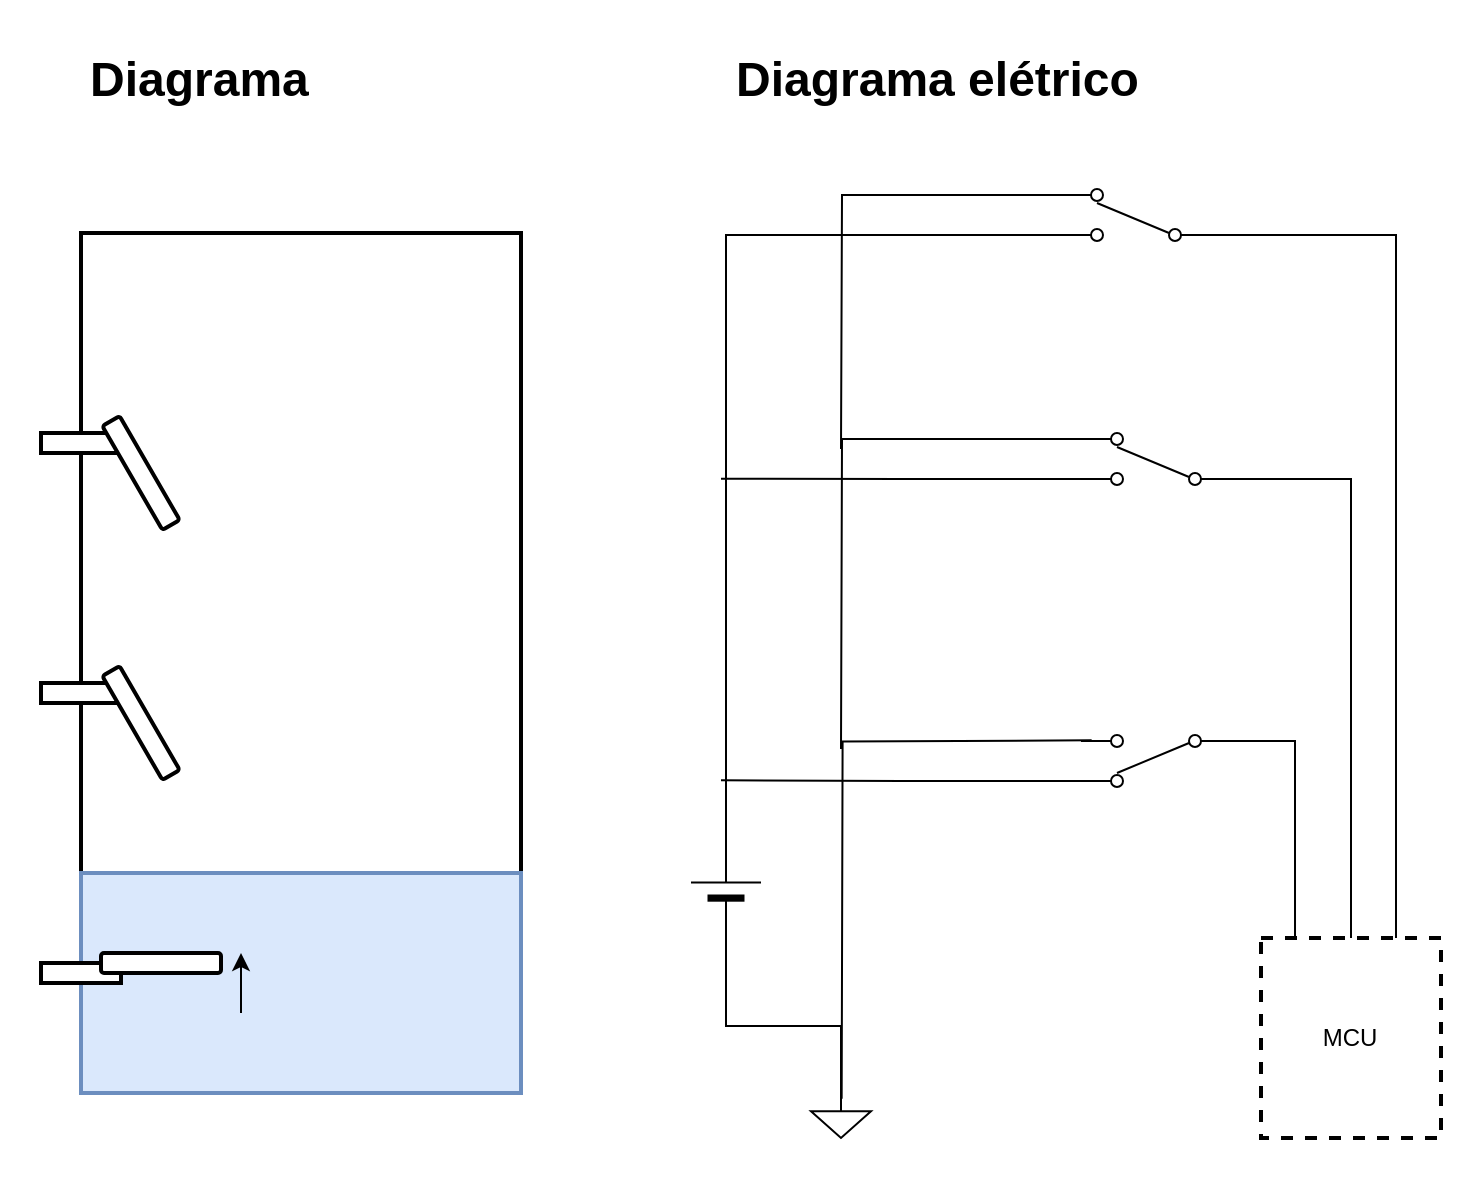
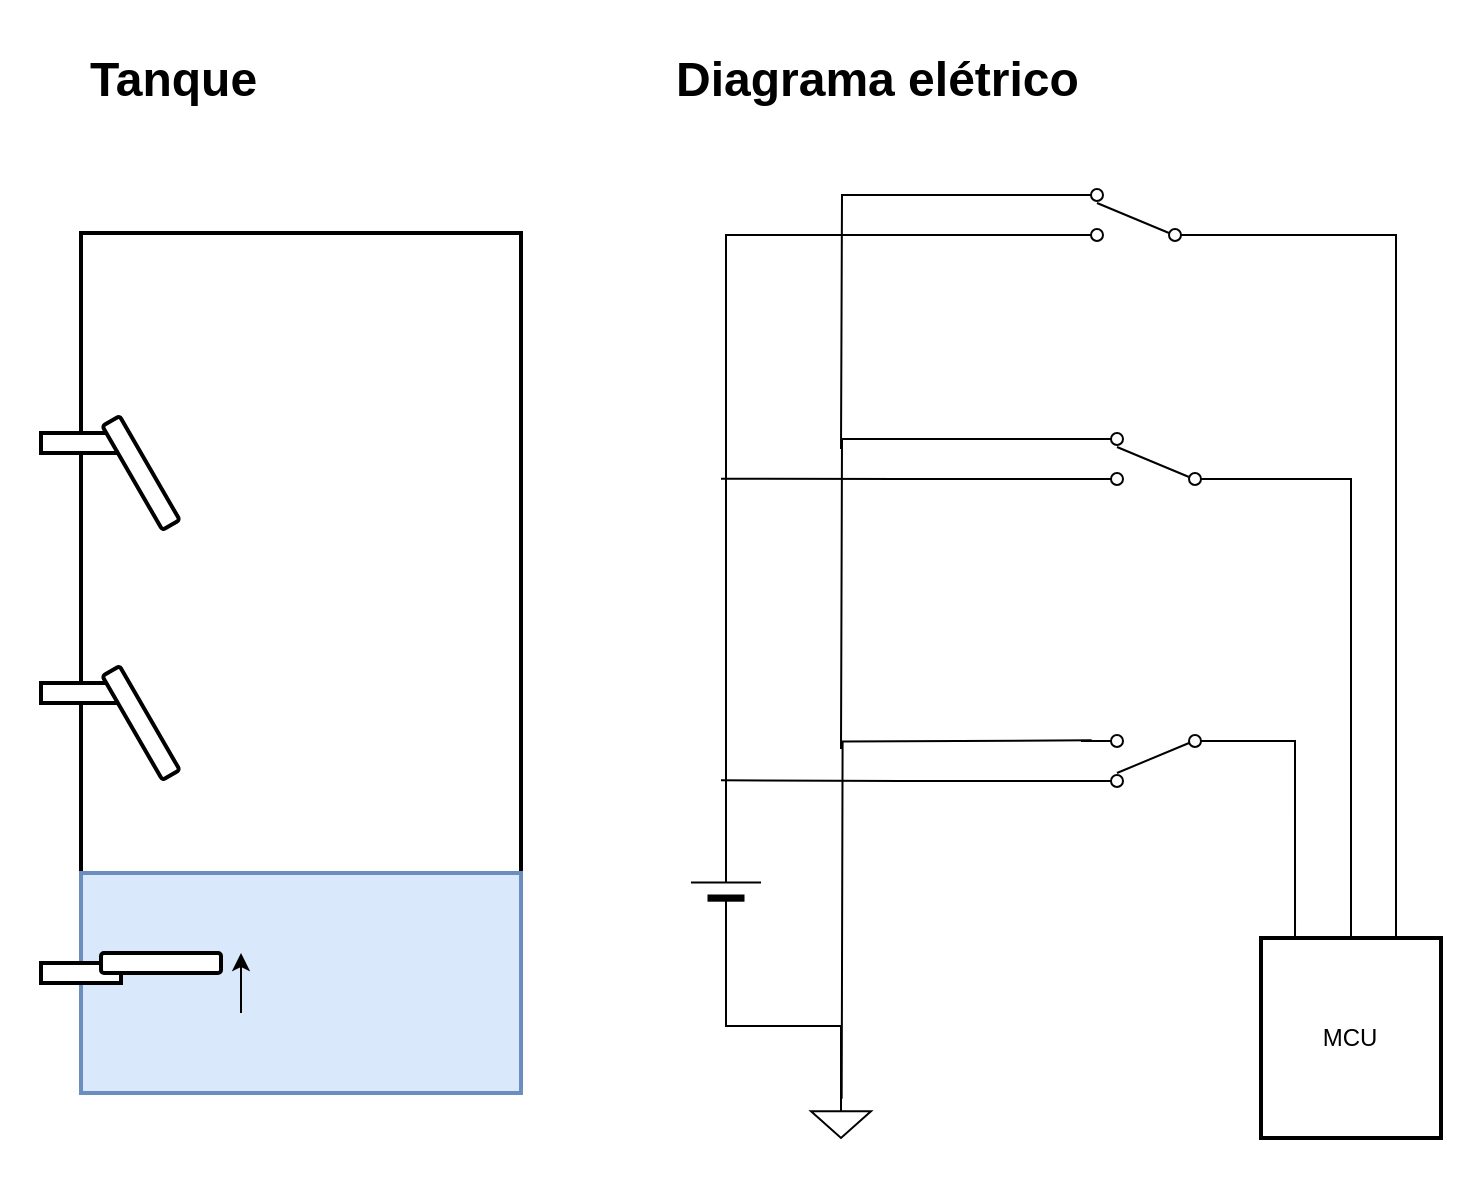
(142, 35) -> (131, 35)
(1006, 81) -> (946, 81)
(1351, 1038) -> (1351, 1038)
